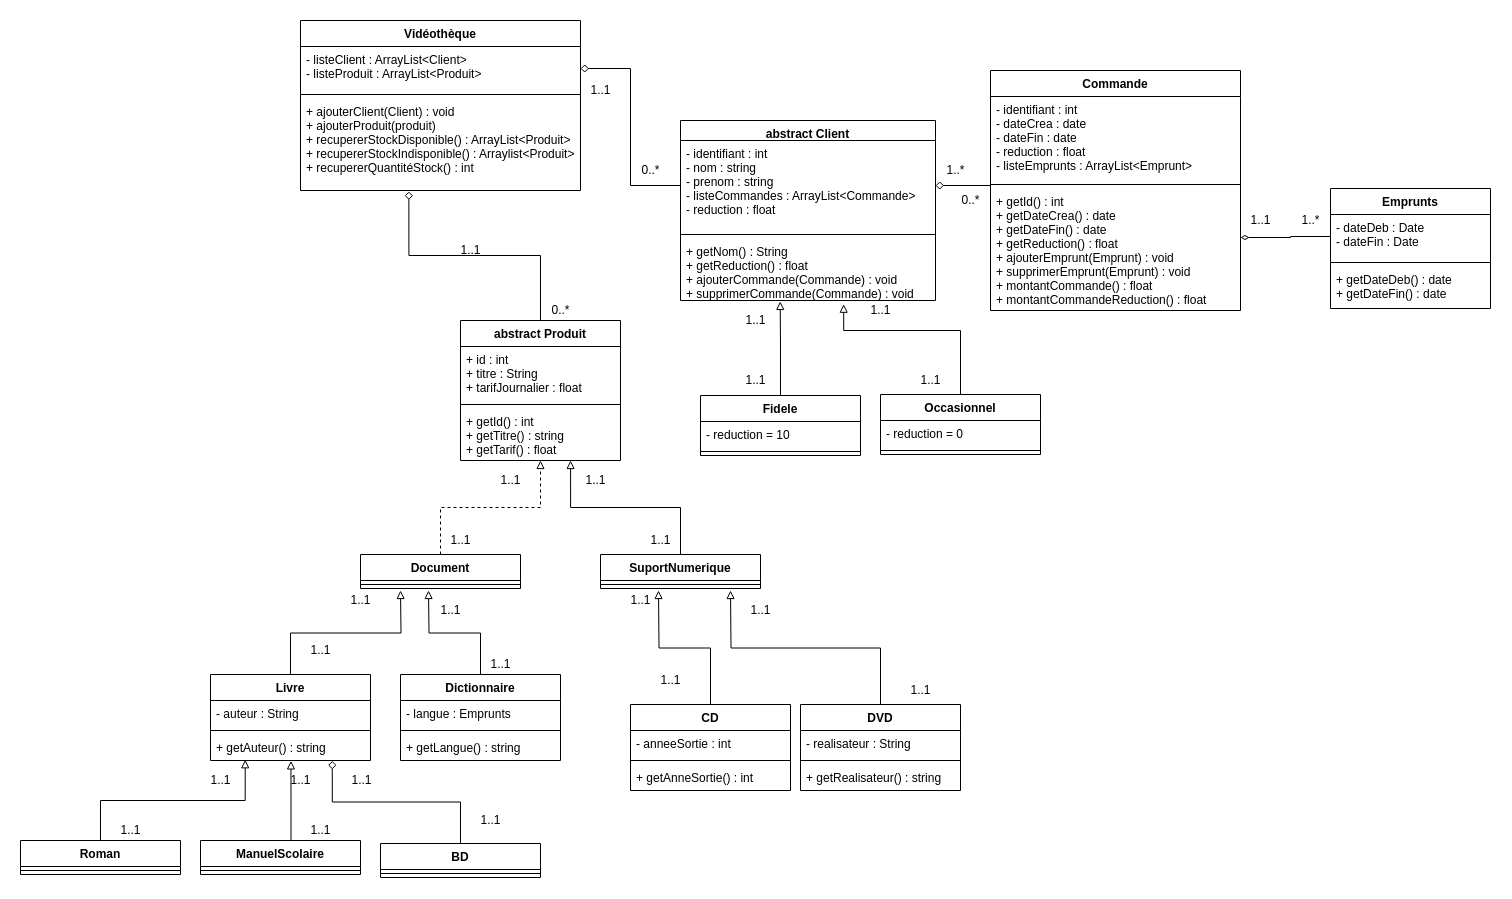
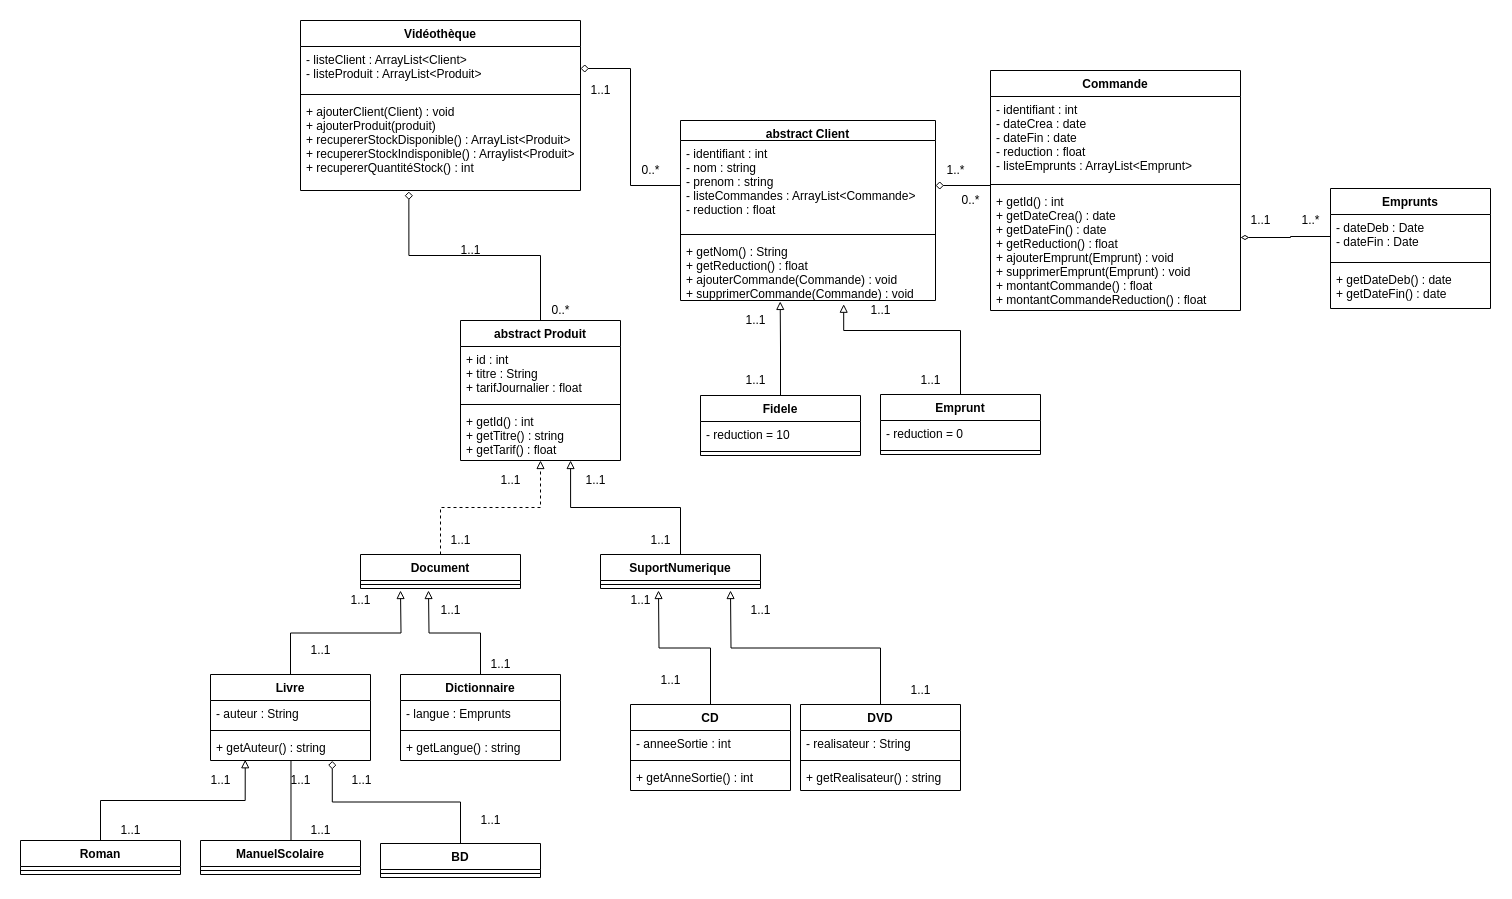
(960, 408) -> (960, 408)
(291, 770) -> (291, 767)
